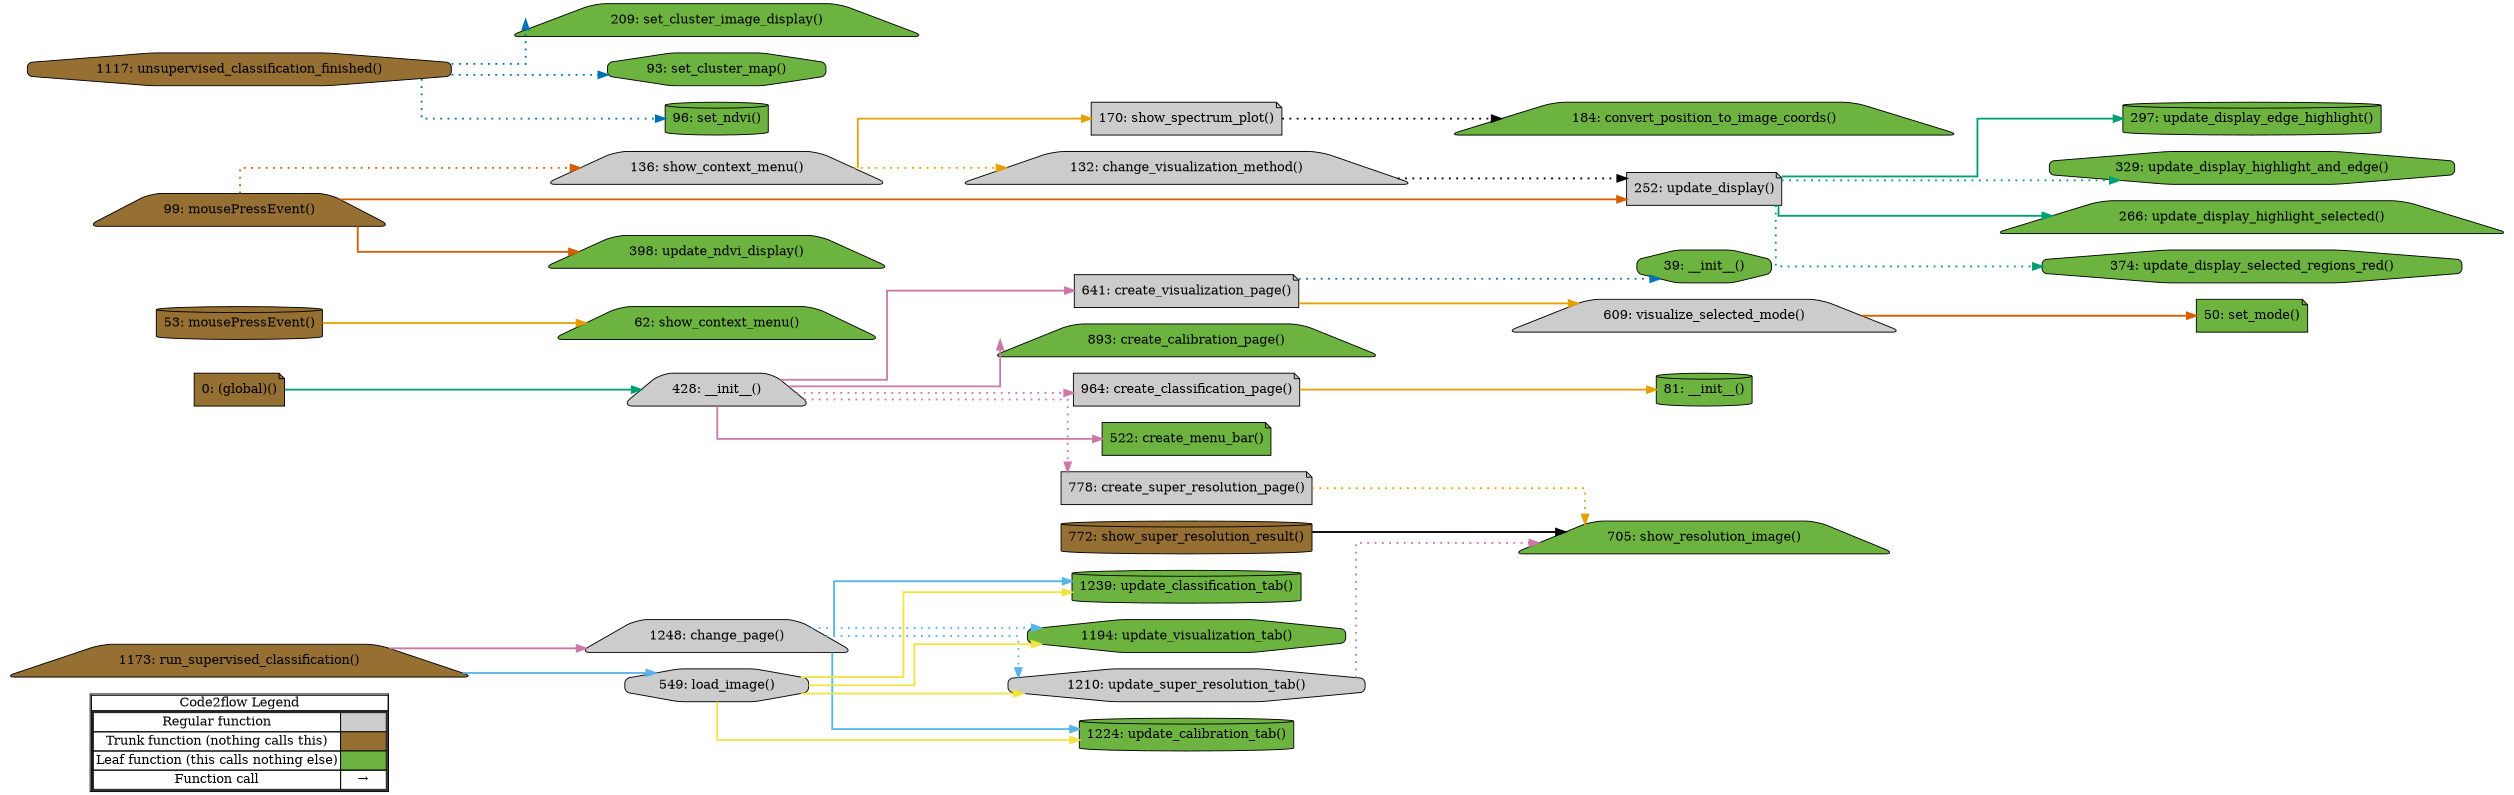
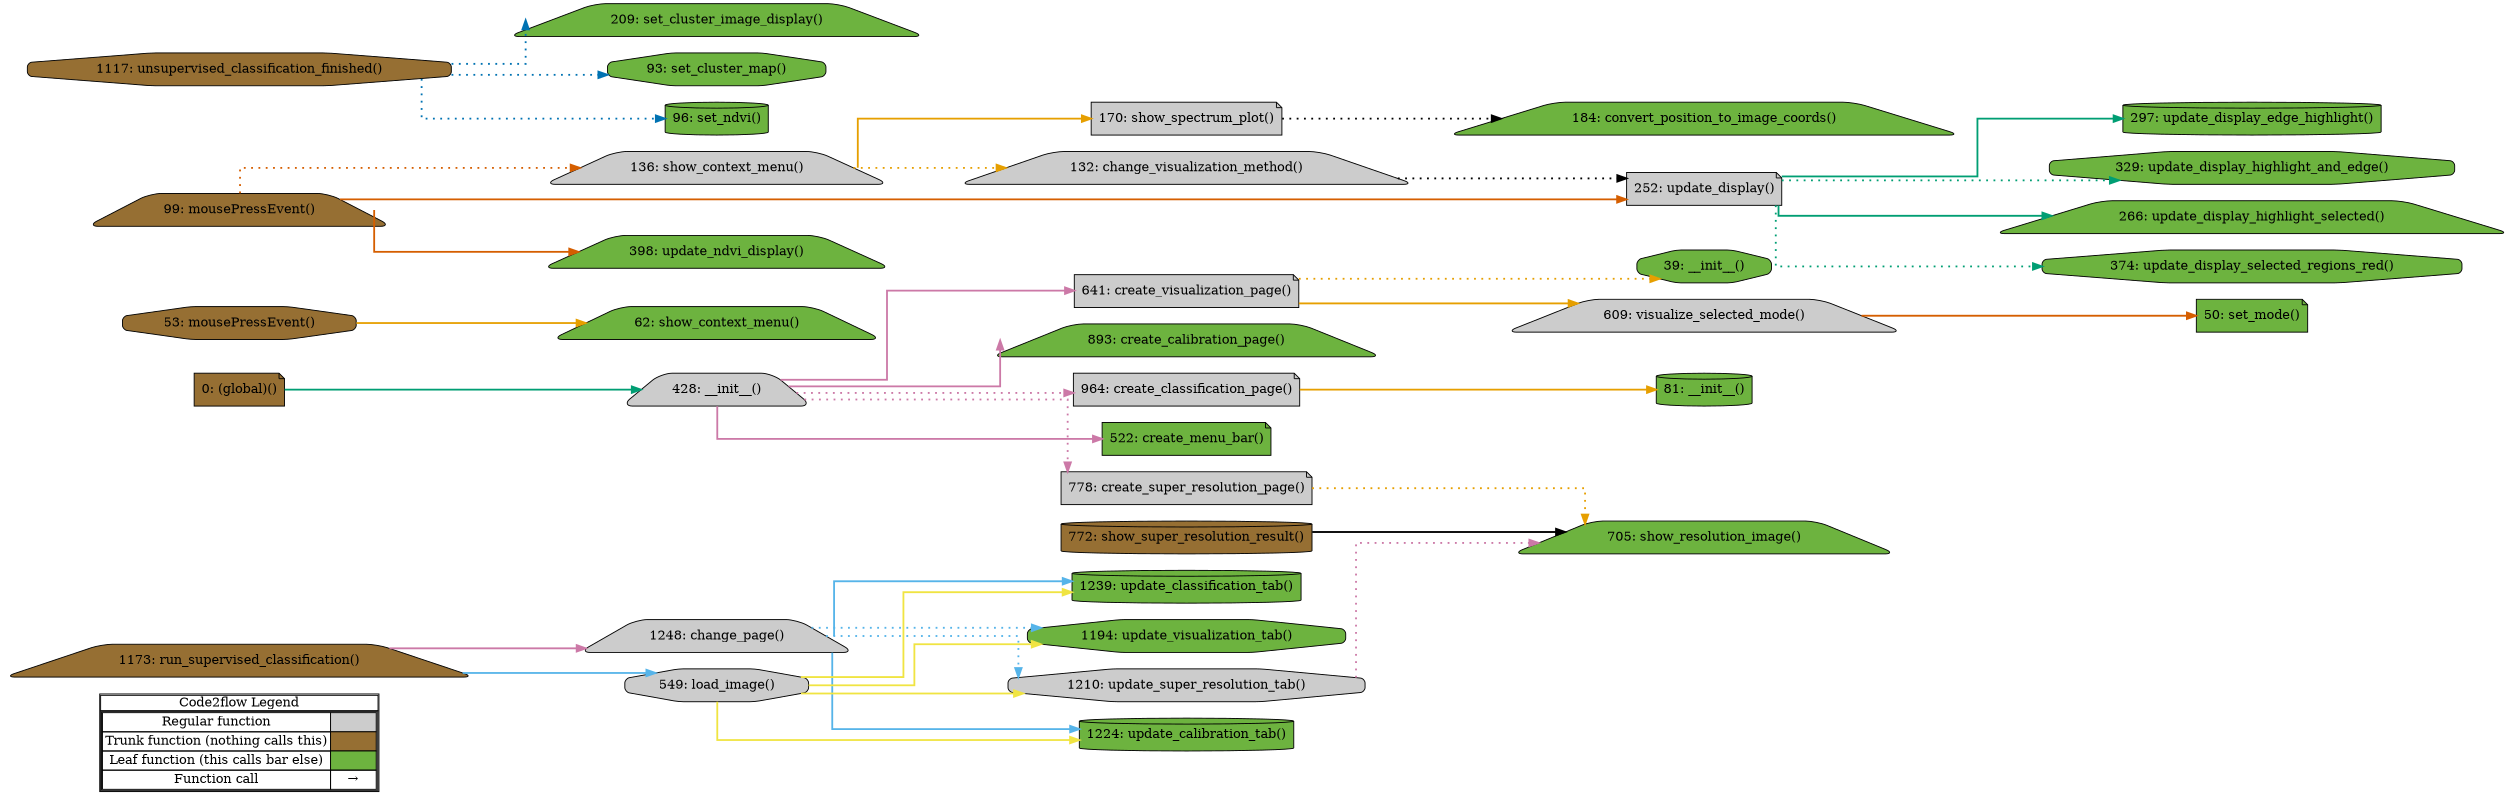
(1475, 279) -> (1475, 279)
(239, 323) -> (239, 323)
(217, 760) -> (217, 760)
